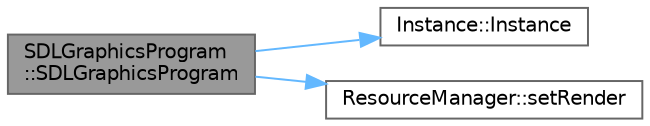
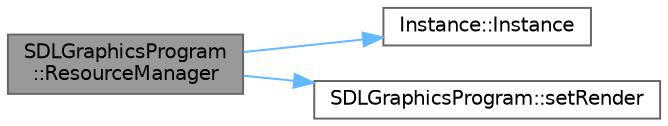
(131, 64) -> (126, 64)
(484, 100) -> (487, 100)
